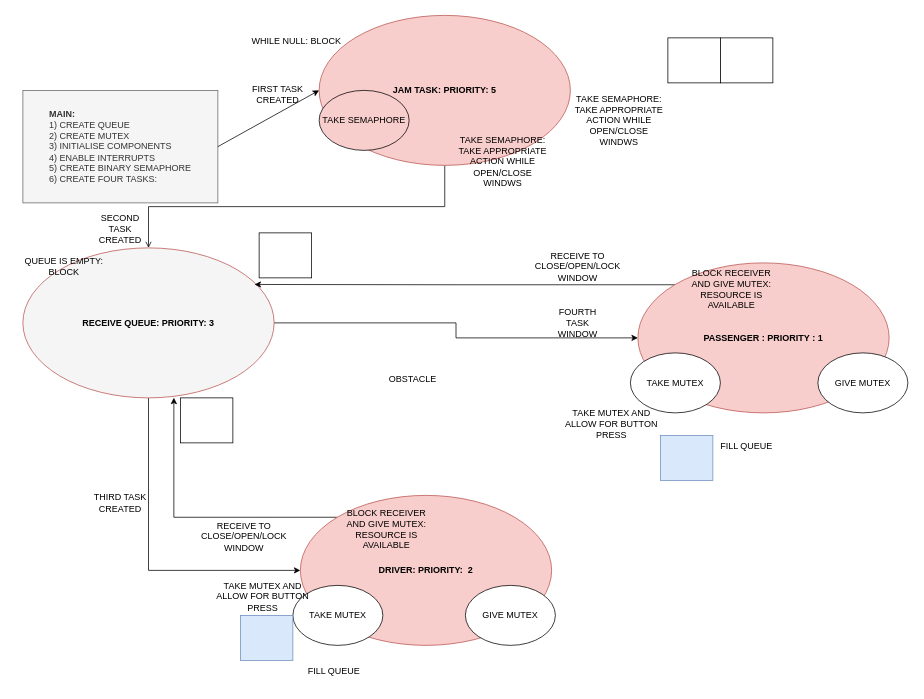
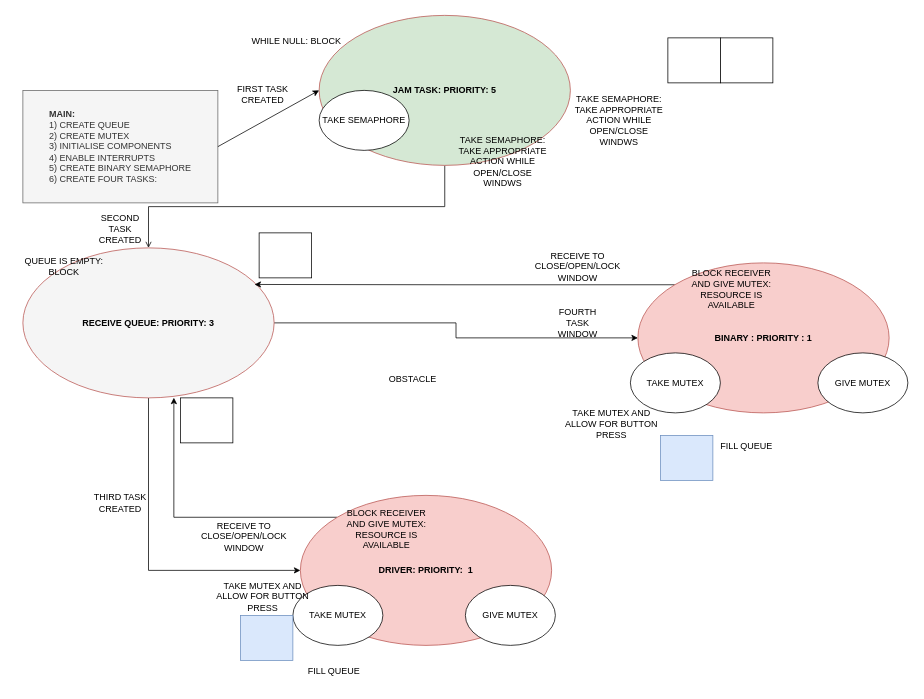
(445, 90) -> (445, 90)
(278, 94) -> (263, 94)
(364, 120) -> (364, 120)
(764, 338) -> (764, 338)
(426, 570) -> (426, 570)
